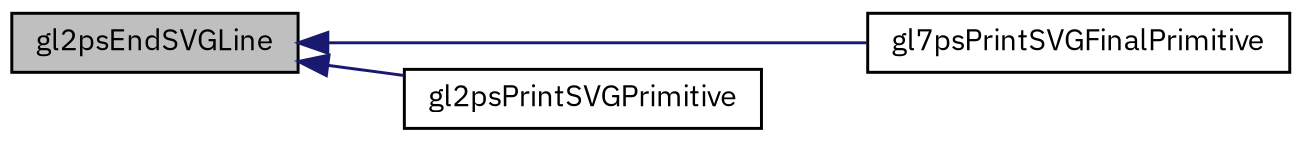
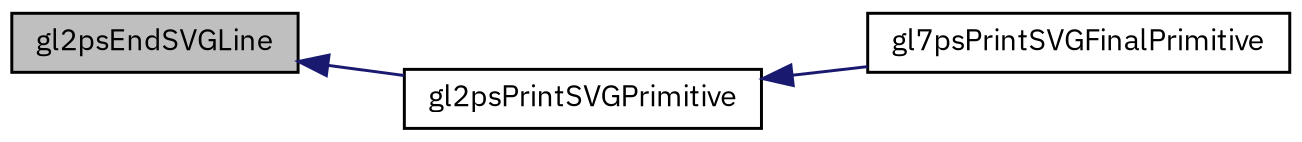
(598, 43) -> (830, 71)
